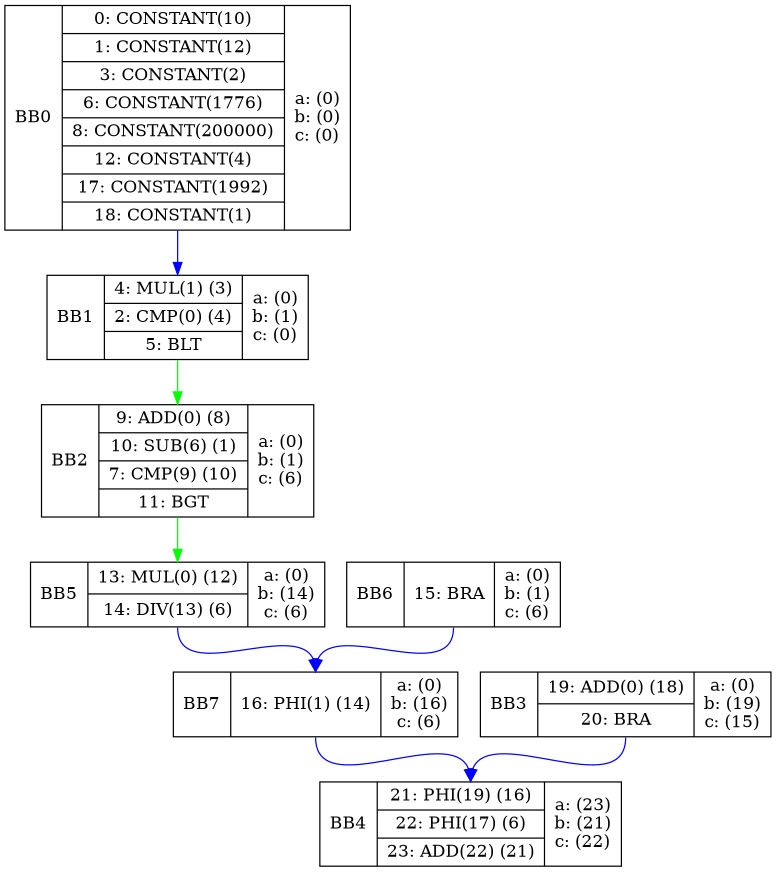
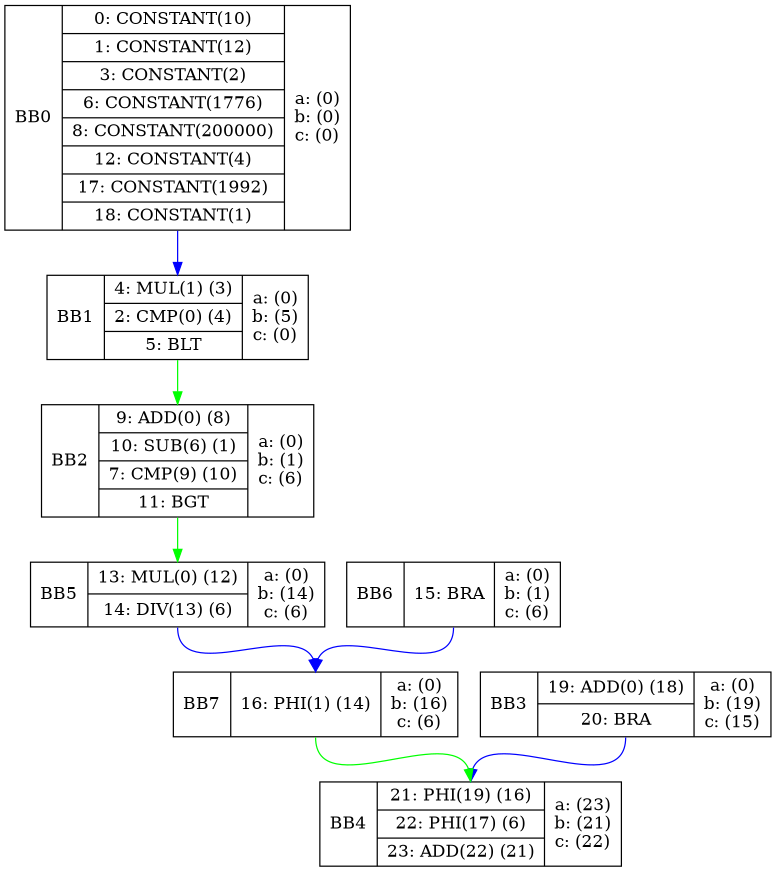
(275, 317) -> (275, 317)
(387, 760) -> (387, 760)
